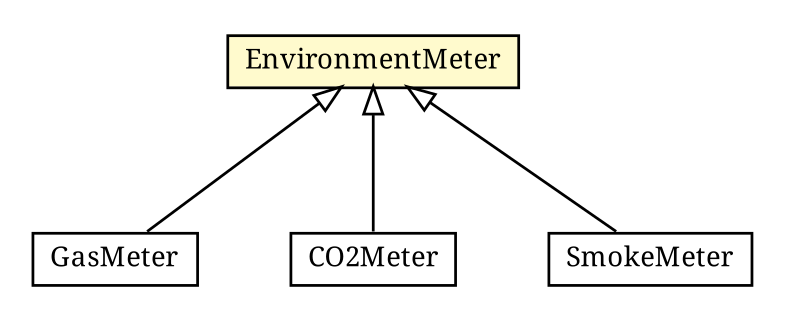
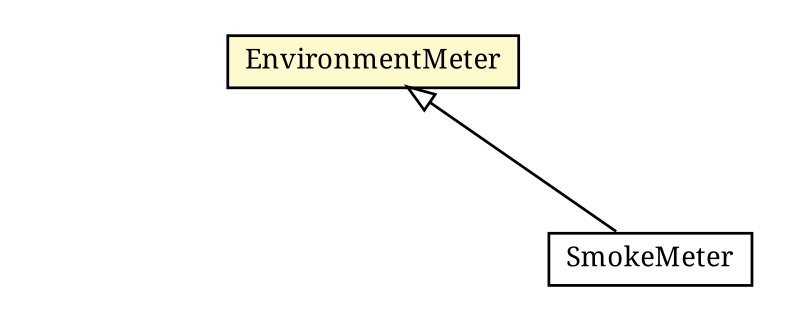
(115, 258) -> none
(373, 258) -> none
